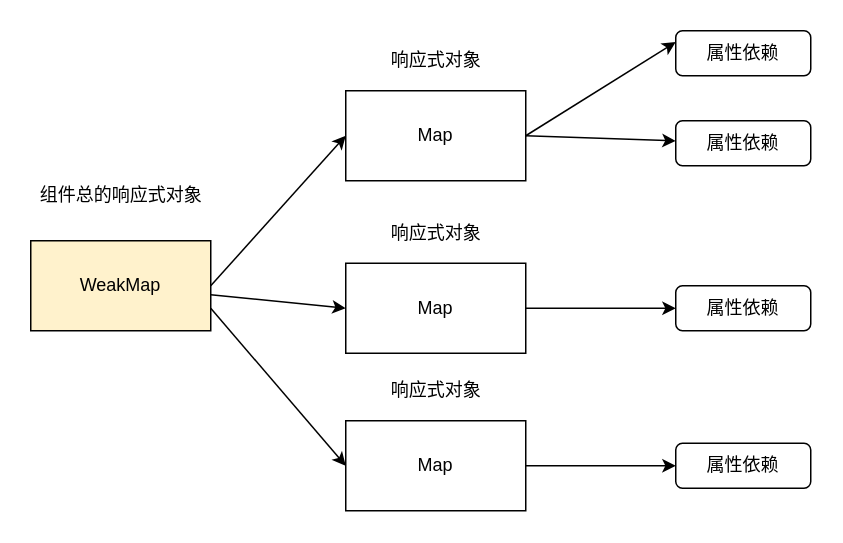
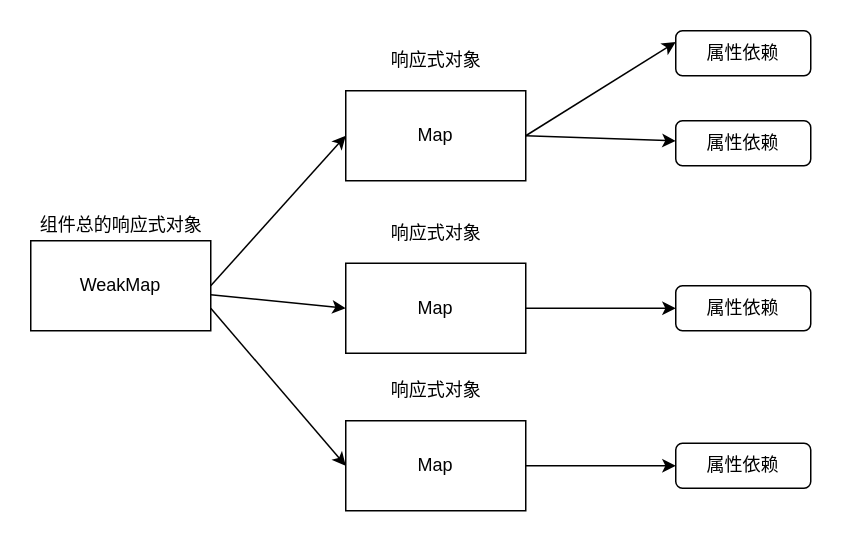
(121, 196) -> (121, 226)
(121, 286) -> (121, 286)
